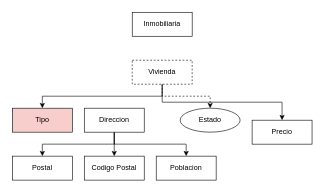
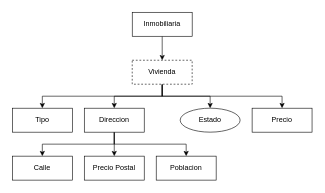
none -> (162, 54)
(210, 100) -> (210, 100)
none -> (114, 102)
(42, 120) -> (42, 120)
(282, 132) -> (282, 120)
(42, 168) -> (42, 168)
(114, 168) -> (114, 168)
